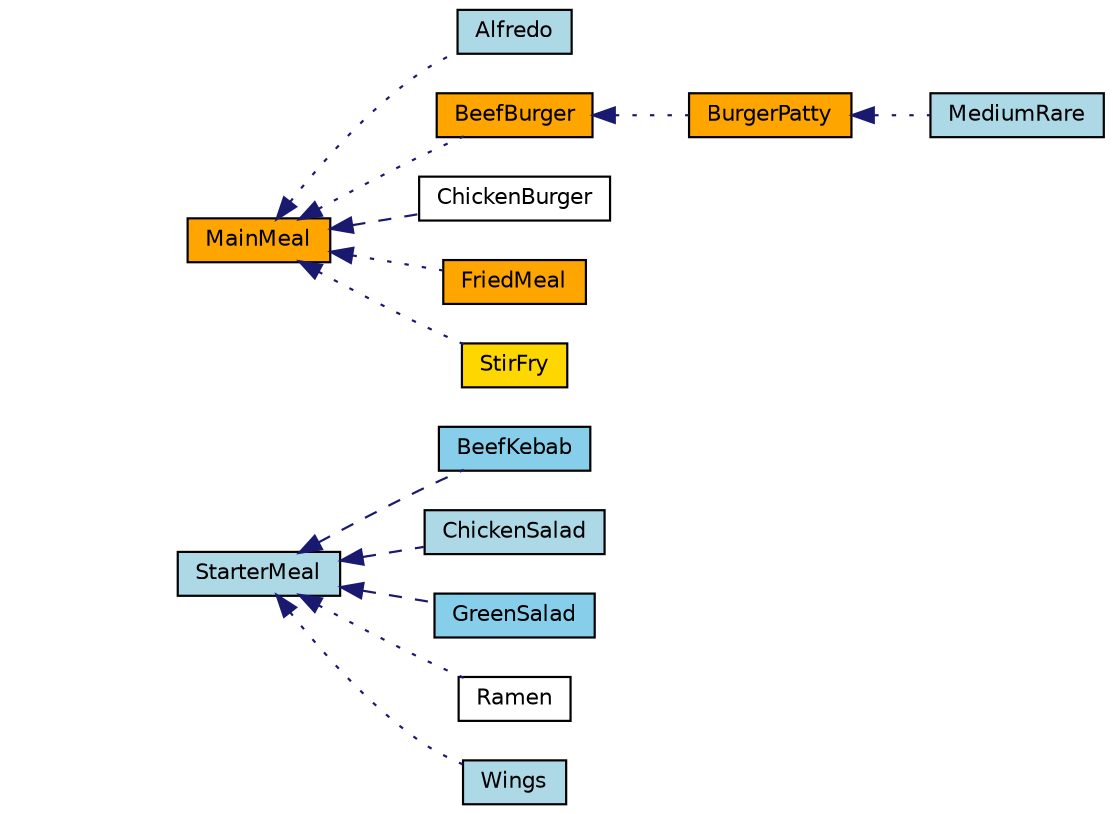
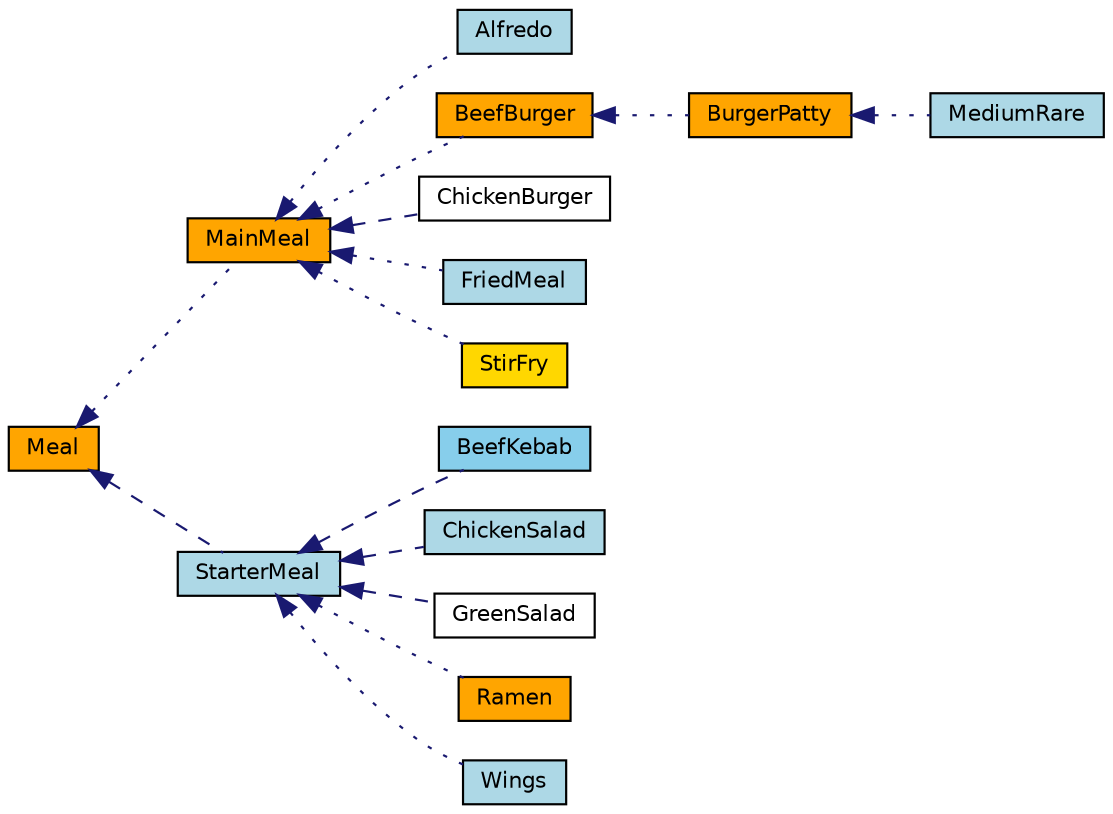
(515, 282) -> (515, 282)
none -> (54, 449)
(515, 616) -> (515, 616)
(515, 699) -> (515, 699)
